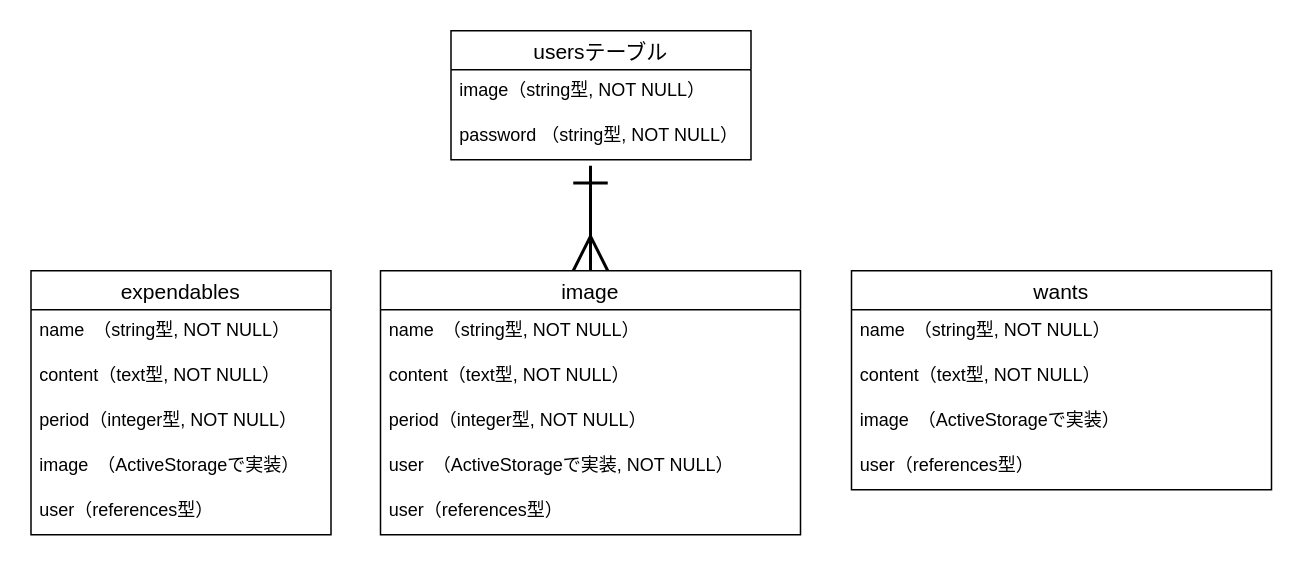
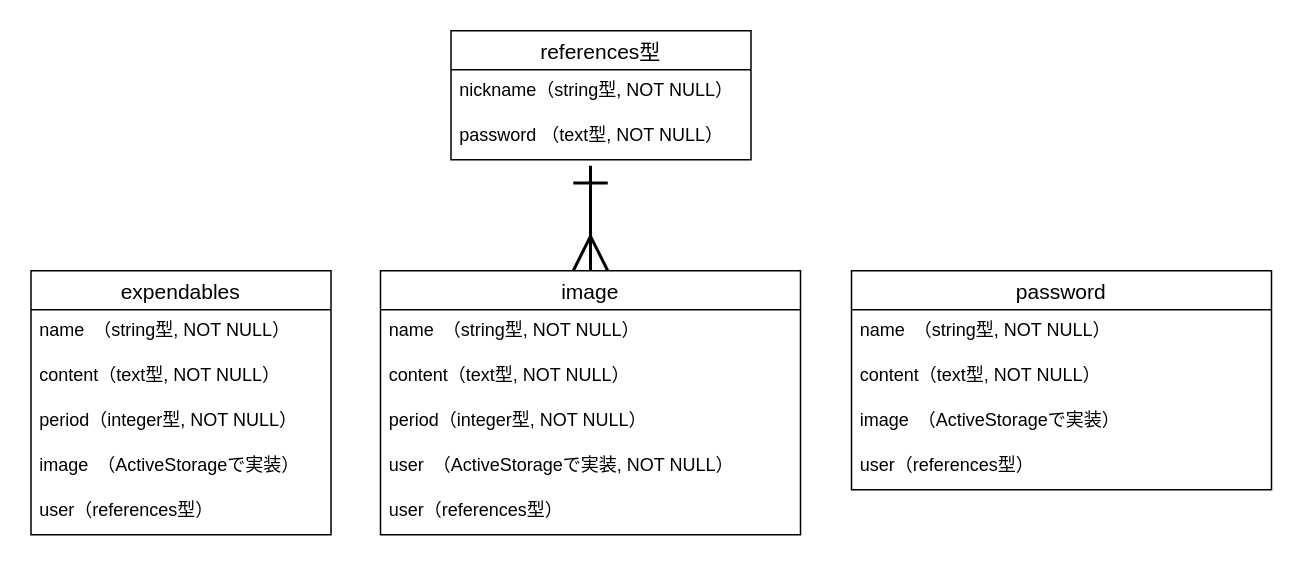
(600, 52) -> (600, 52)
(580, 90) -> (595, 90)
(600, 135) -> (593, 135)
(1061, 292) -> (1061, 292)
